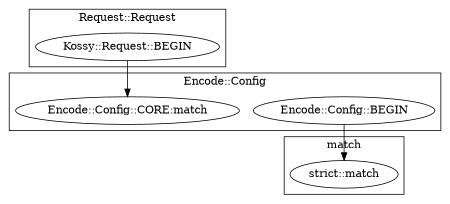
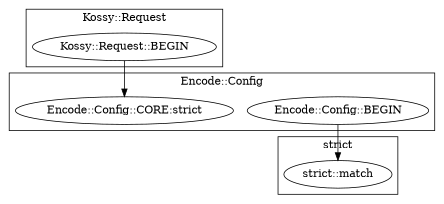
(127, 18) -> (124, 18)
(127, 111) -> (124, 111)
(344, 146) -> (338, 146)
